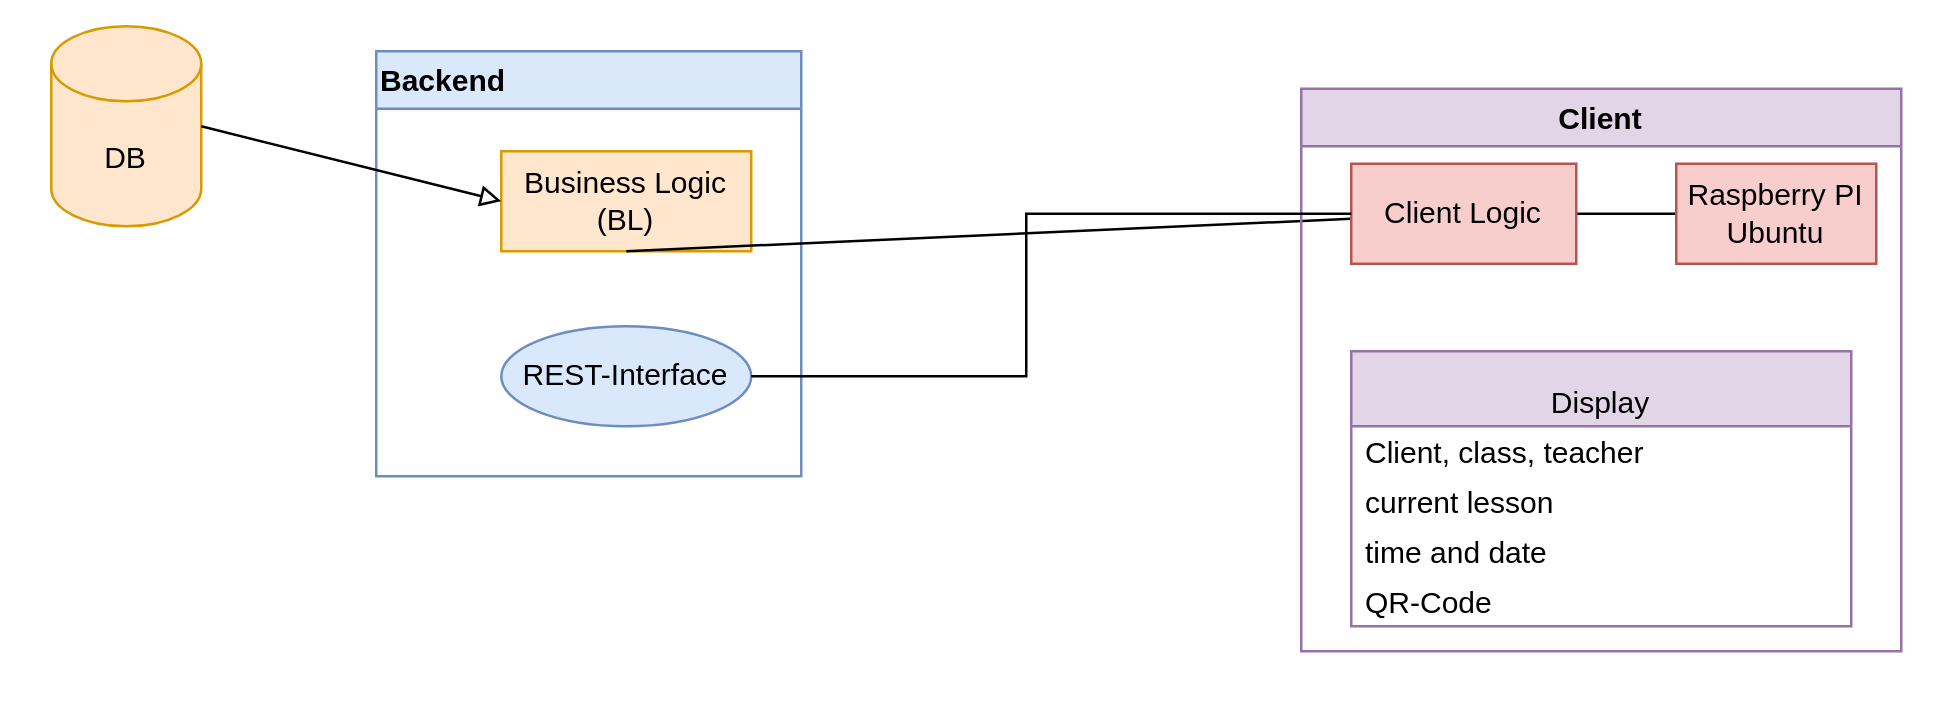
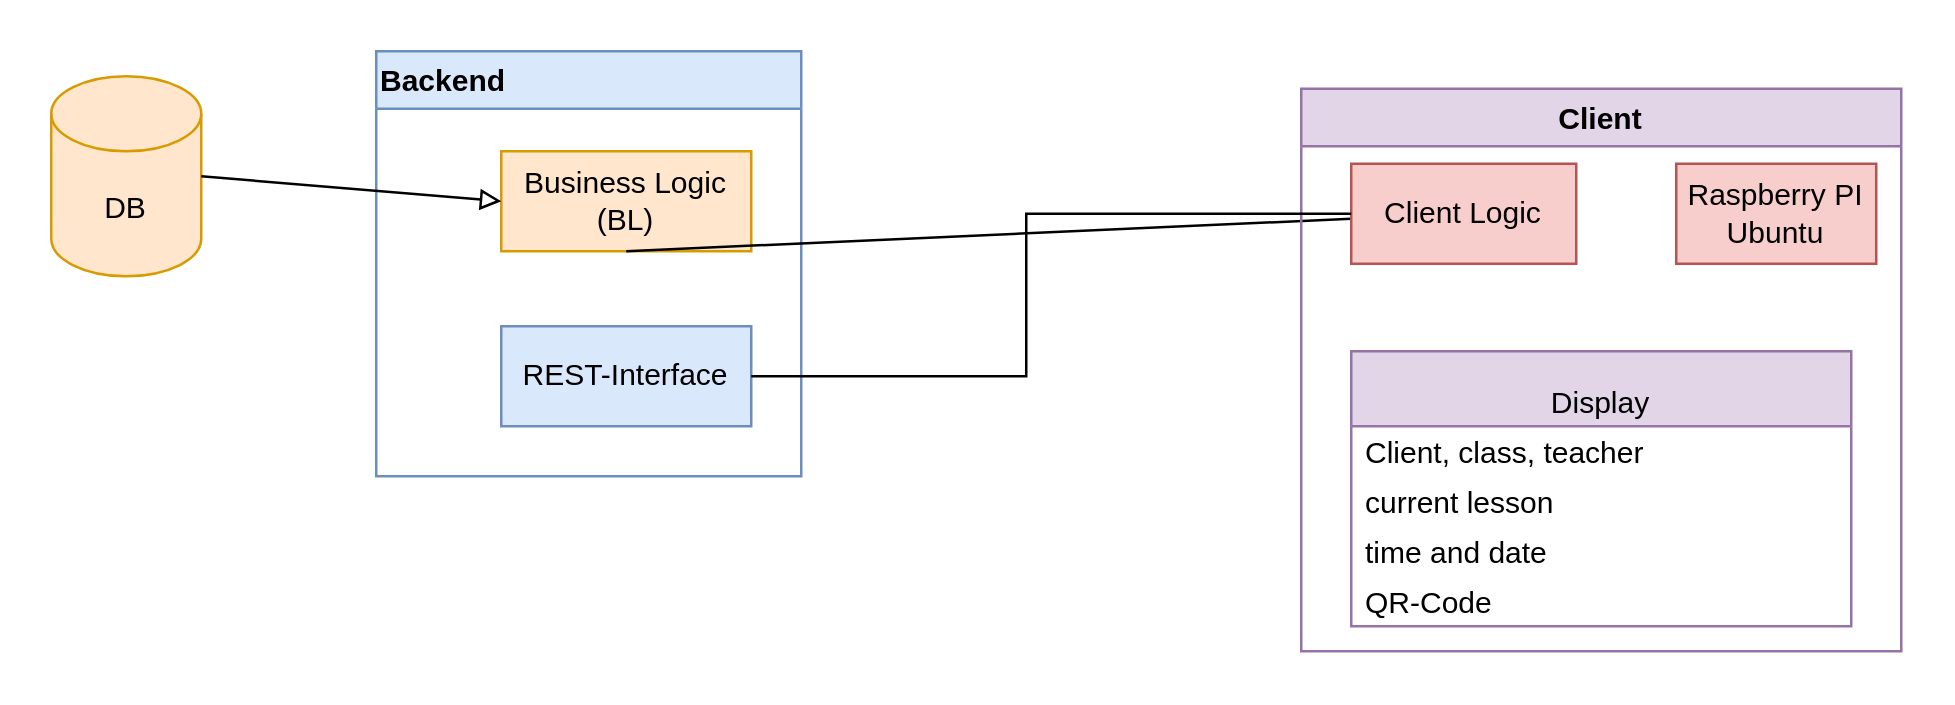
(126, 126) -> (126, 176)
(1626, 214) -> none
(626, 376) -> (626, 376)
